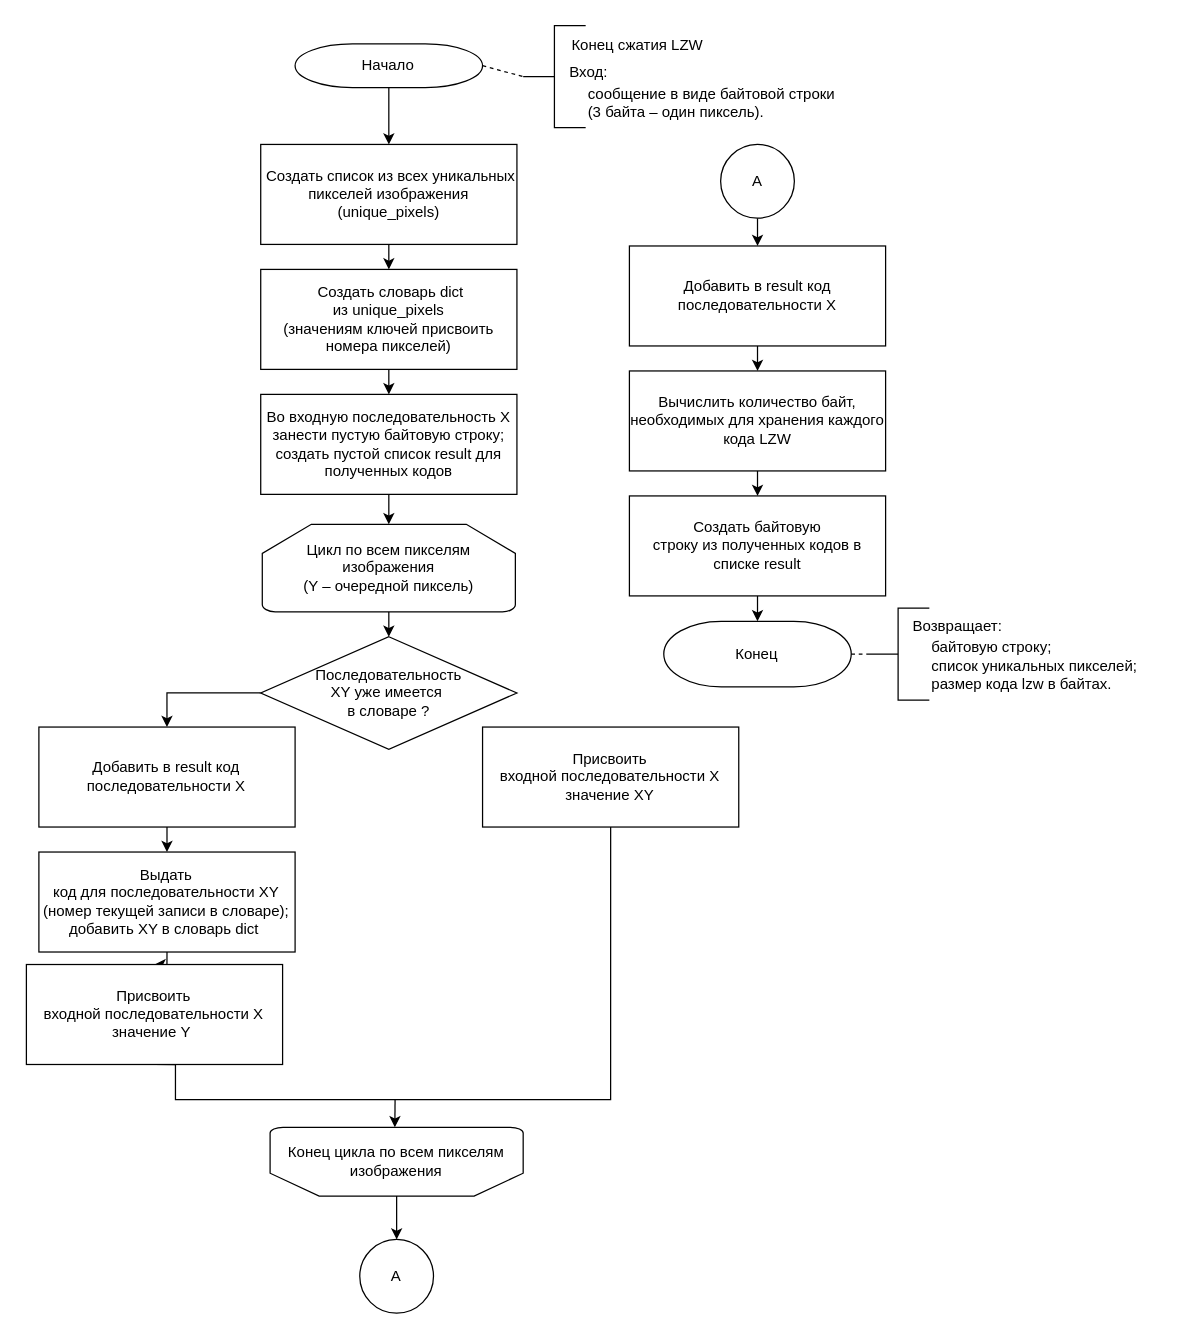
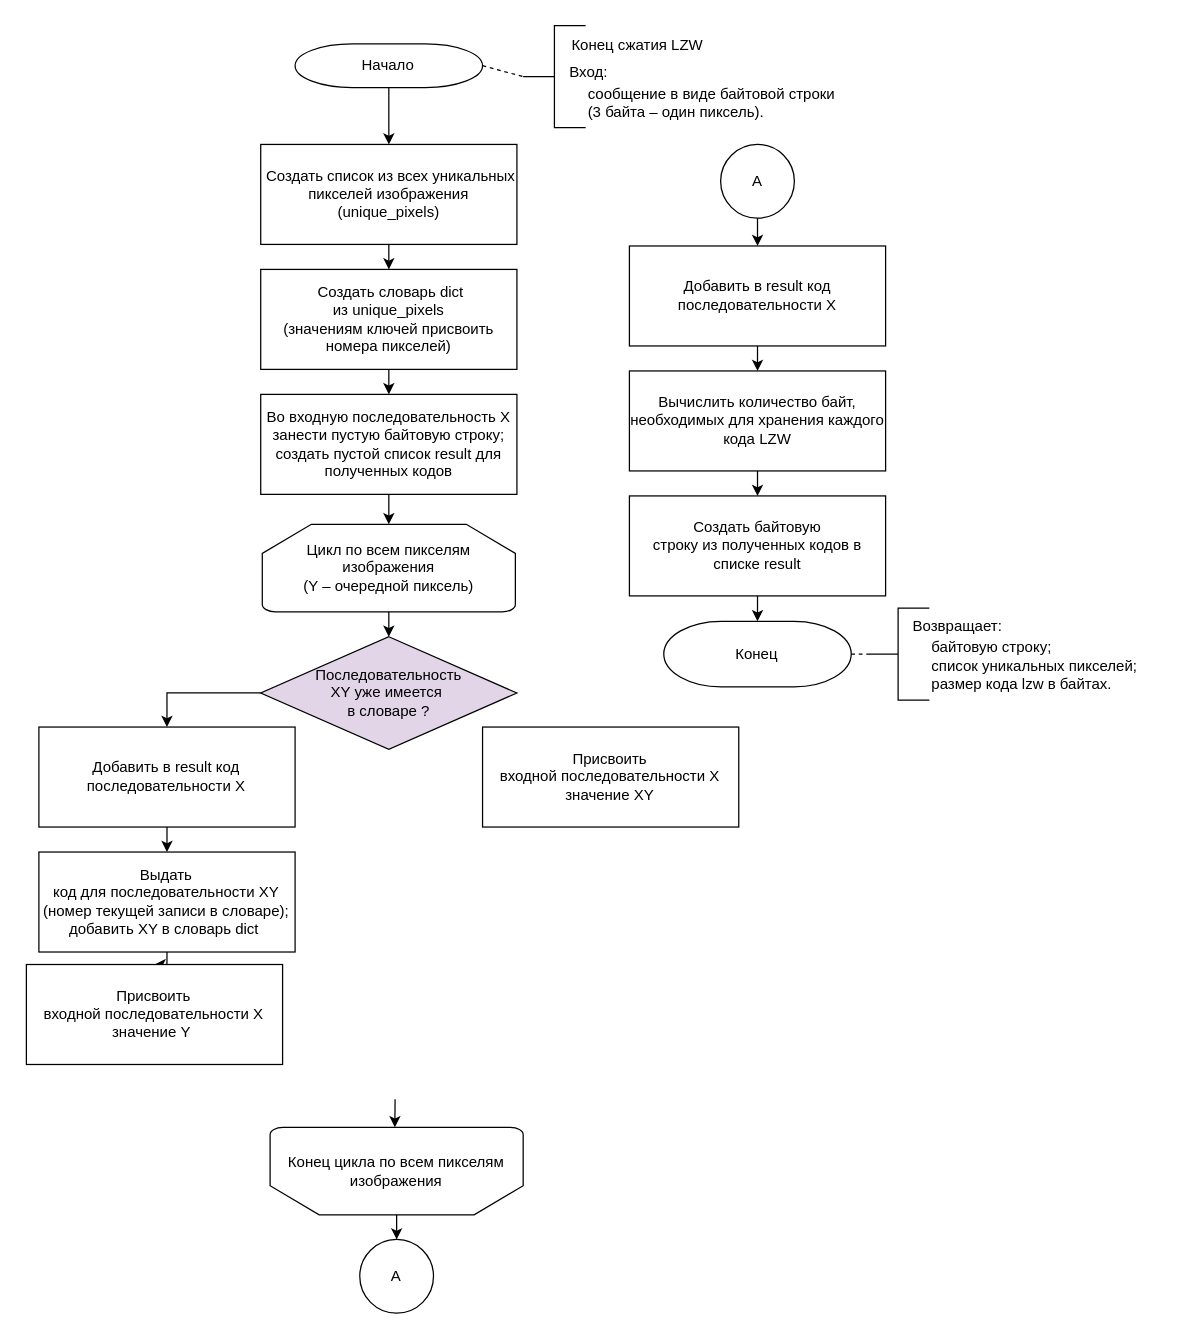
(389, 693) -> (389, 693)
(510, 1100) -> none
(396, 1162) -> (396, 1171)
